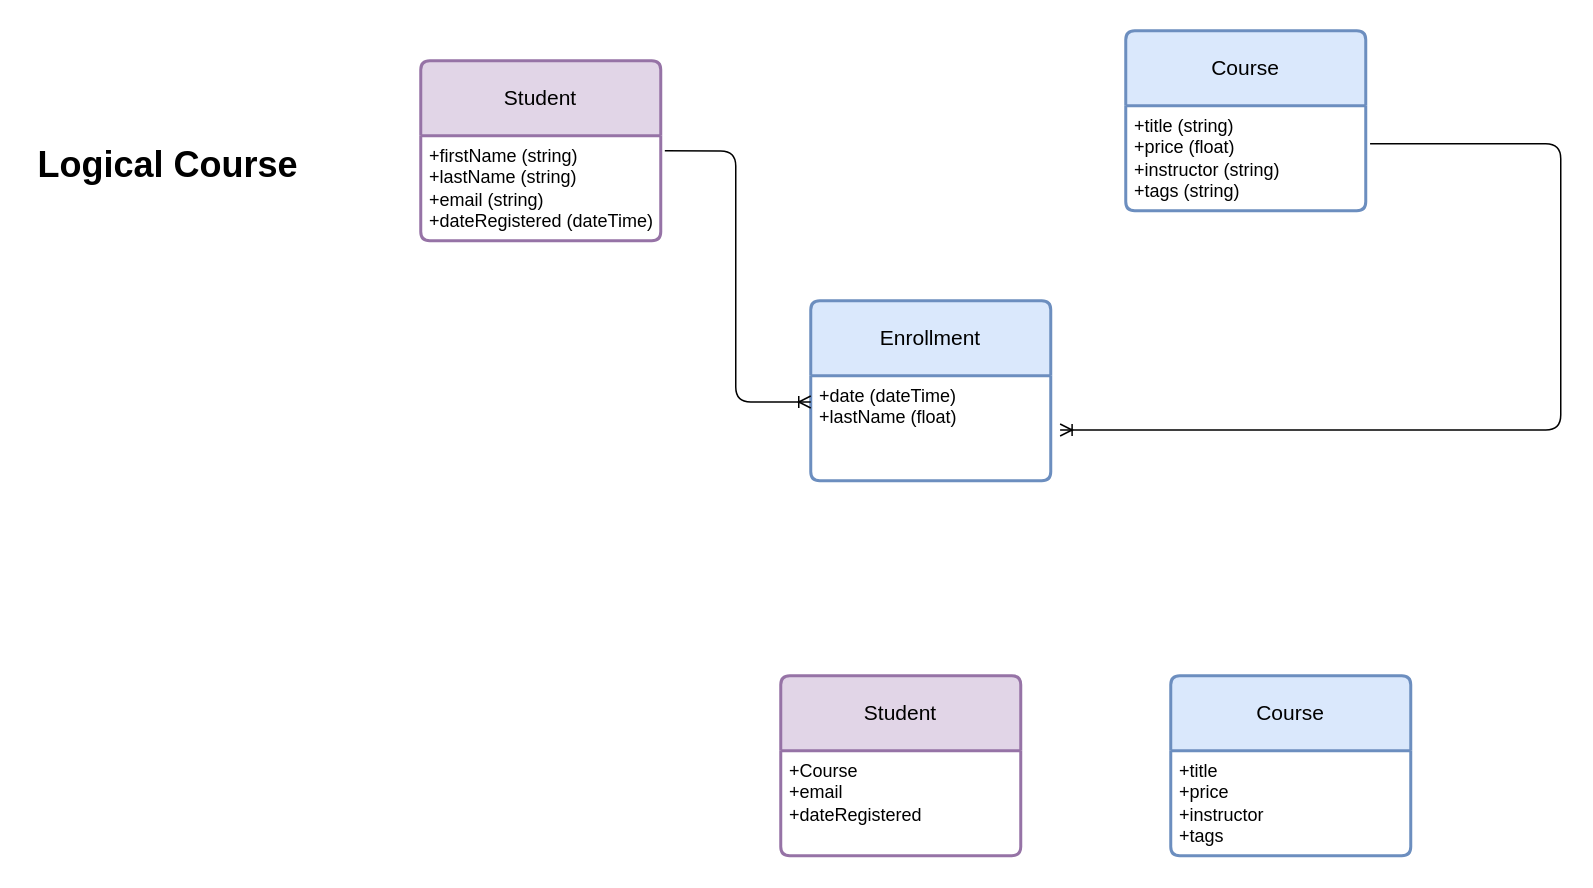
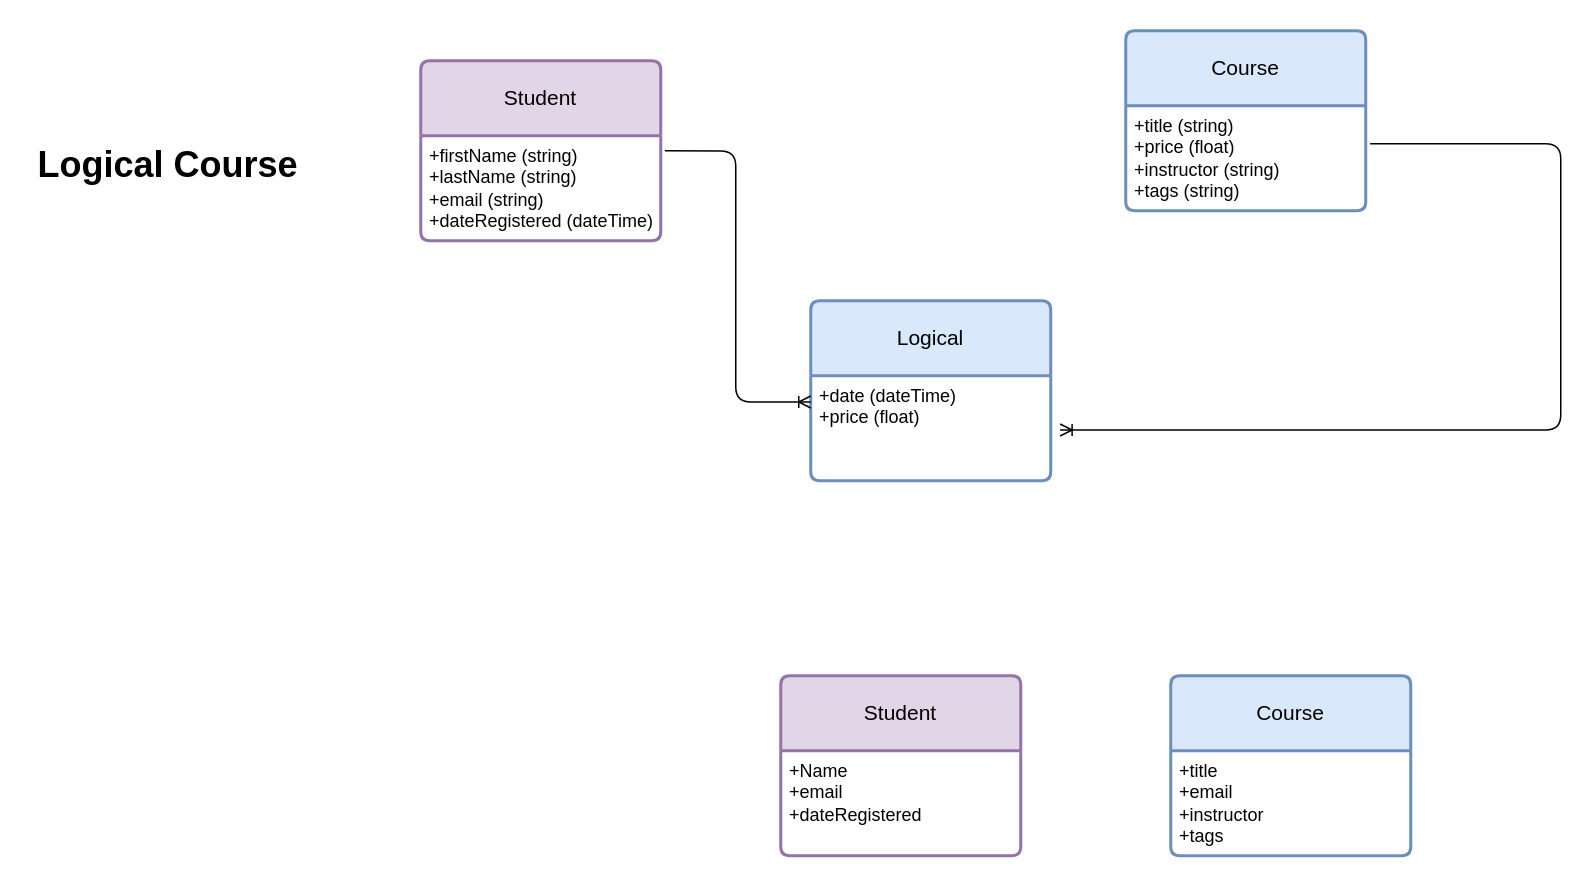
(931, 338) -> (931, 338)
(898, 408) -> (896, 408)
(863, 794) -> (863, 794)
(1233, 804) -> (1233, 804)
